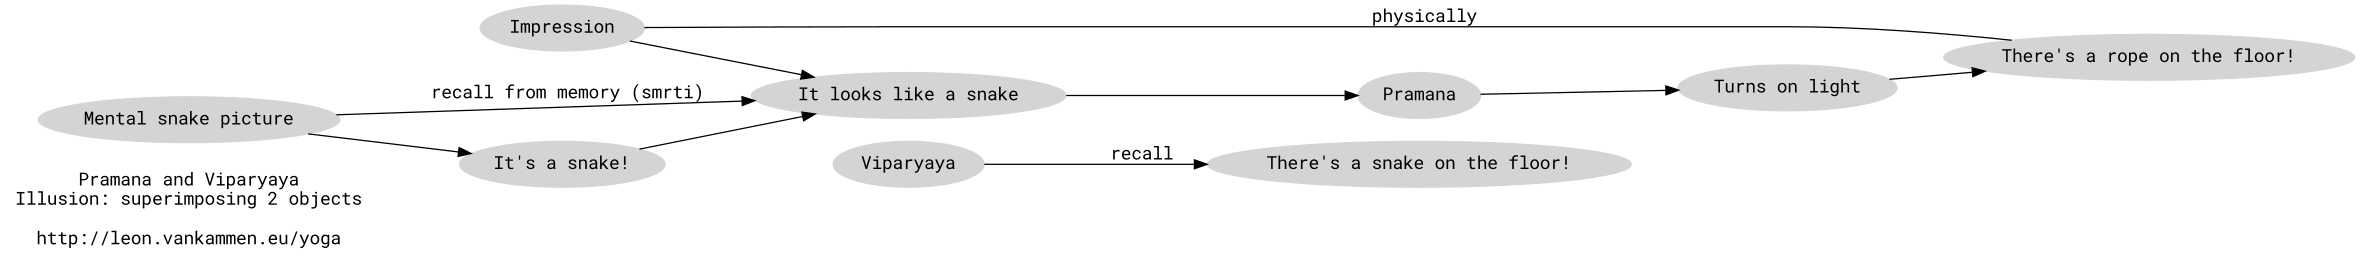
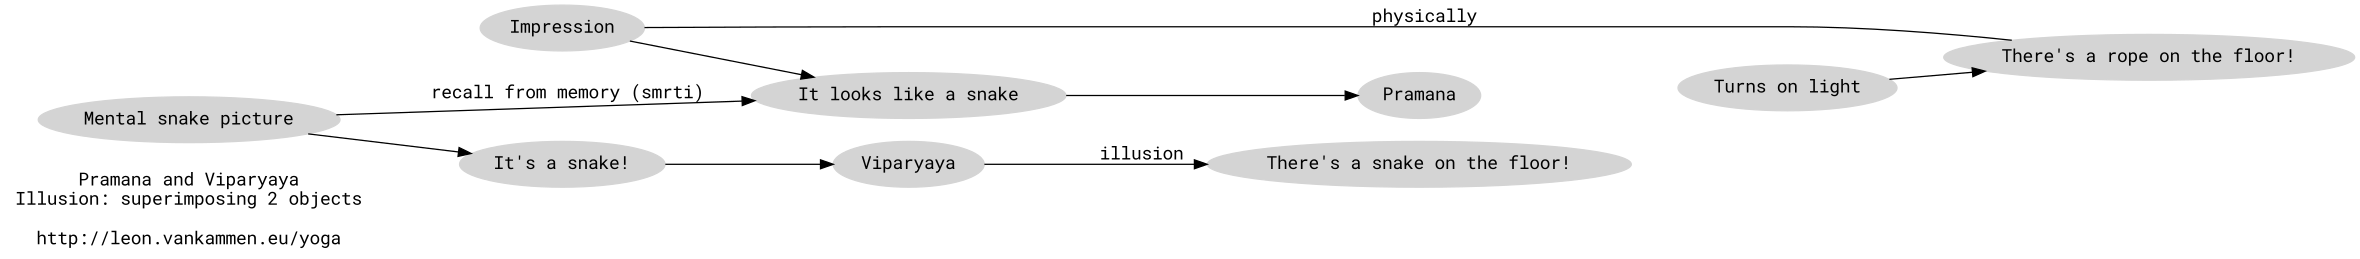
(1573, 92) -> none
(721, 133) -> (743, 164)
(1137, 155) -> (1137, 155)
